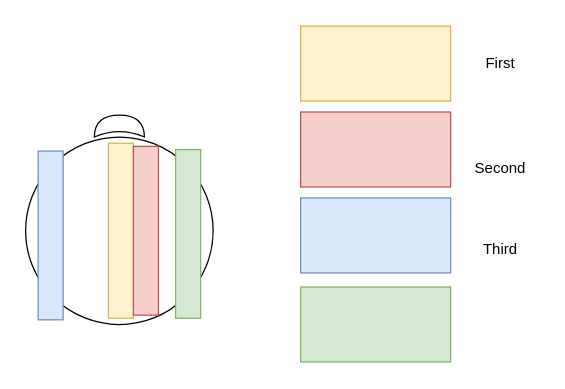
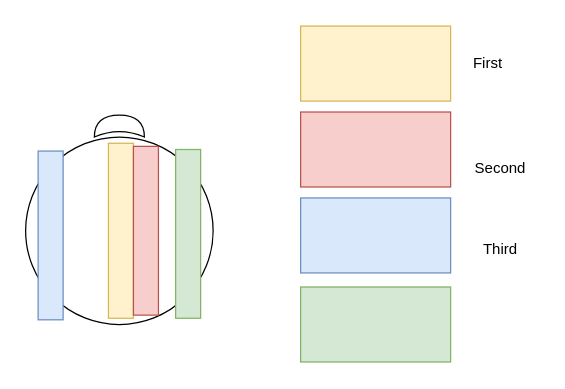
(501, 63) -> (488, 63)
